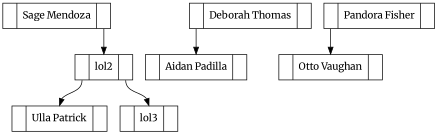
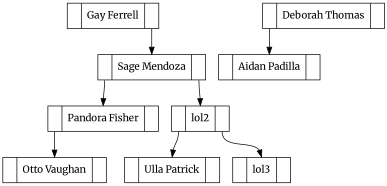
none -> (113, 16)
none -> (104, 89)
